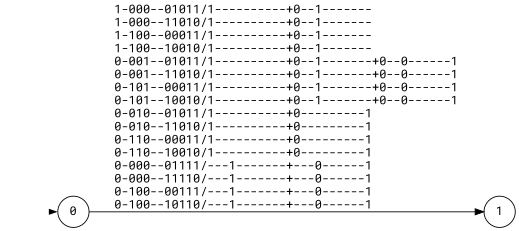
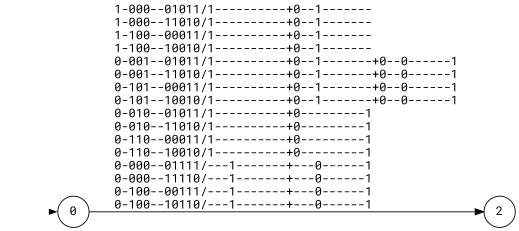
(500, 212) -> (500, 212)
